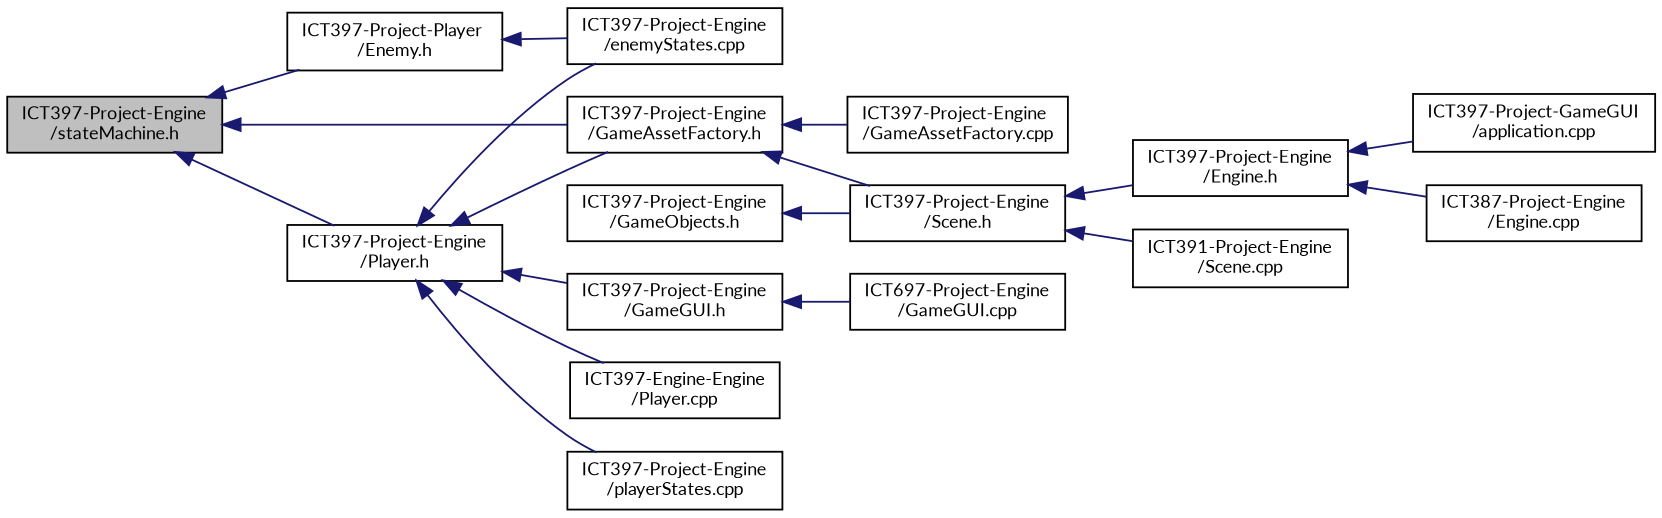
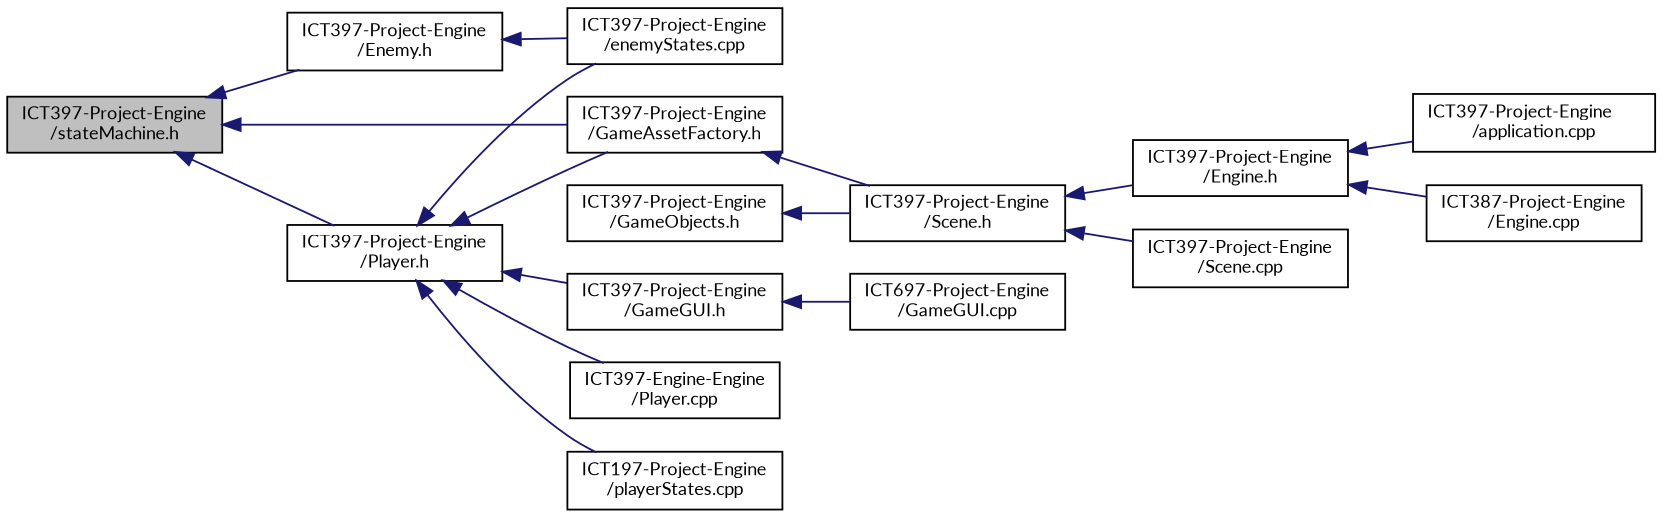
(395, 42) -> (395, 42)
(1534, 123) -> (1534, 123)
(958, 125) -> none
(1240, 258) -> (1240, 258)
(675, 481) -> (675, 481)
